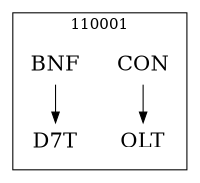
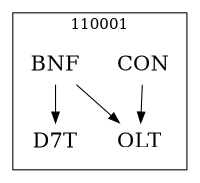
none -> (94, 100)
